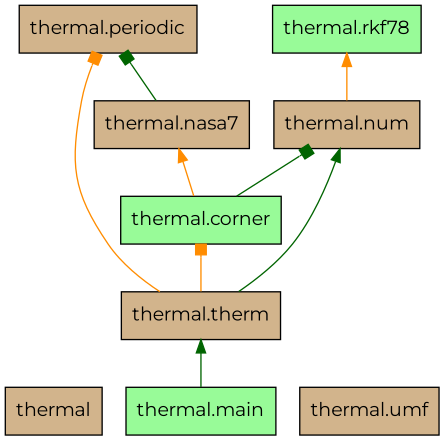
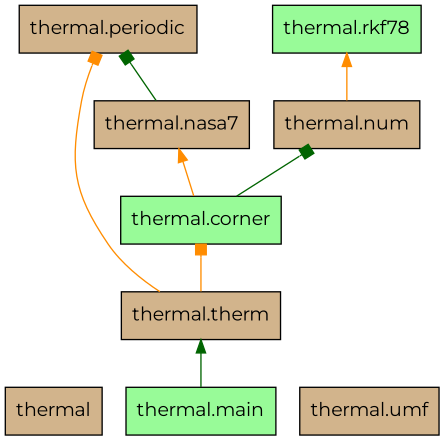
(299, 235) -> none
